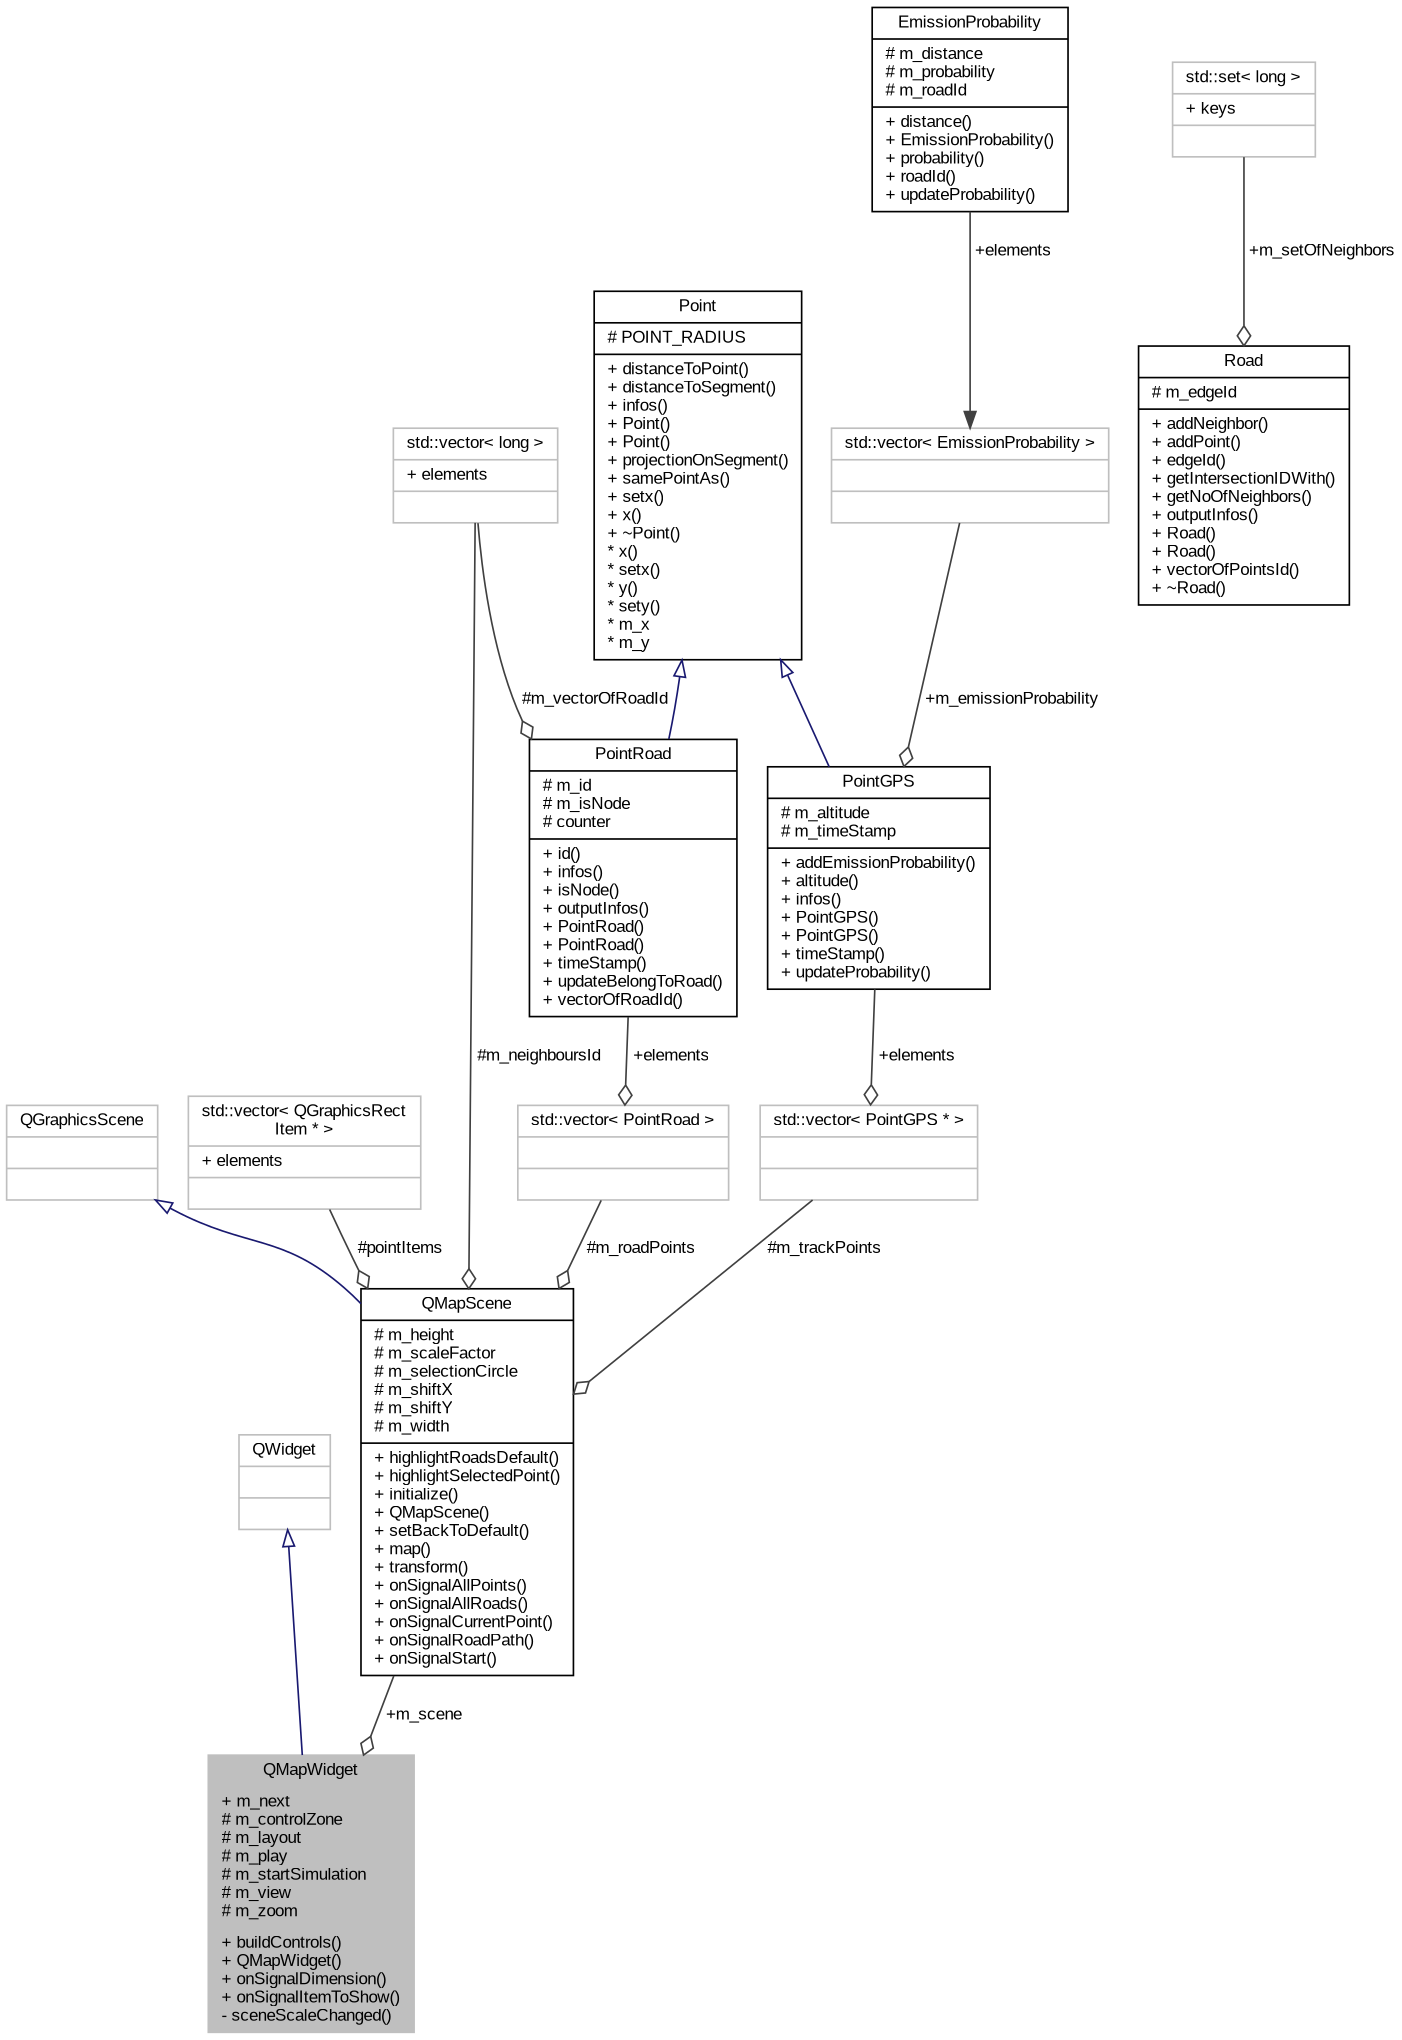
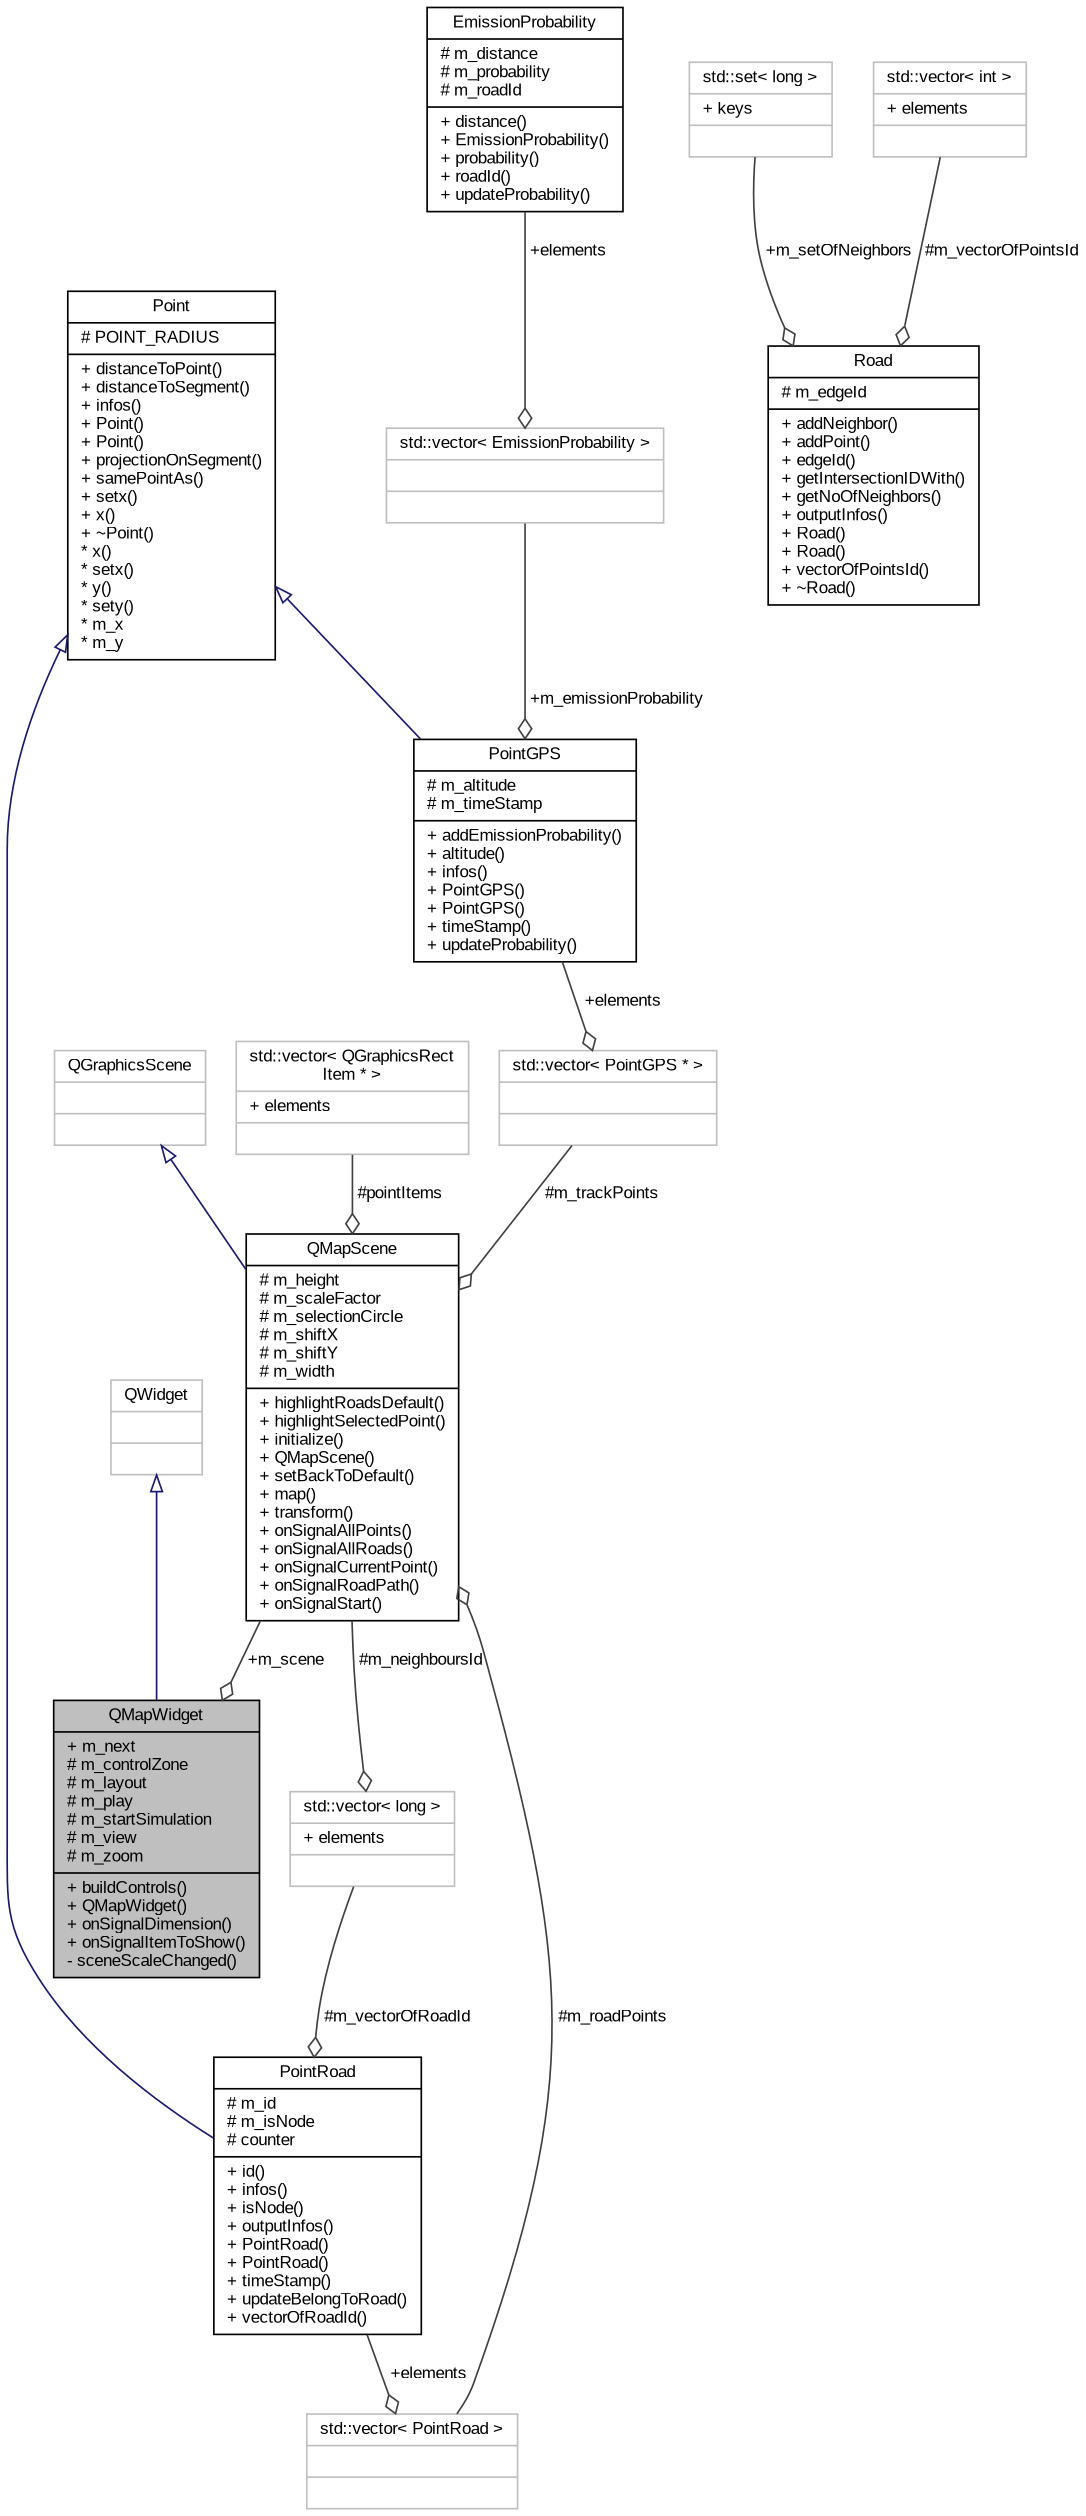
none -> (950, 110)
(970, 312) -> (525, 310)
(472, 896) -> (356, 1696)
(311, 1894) -> (157, 1839)
